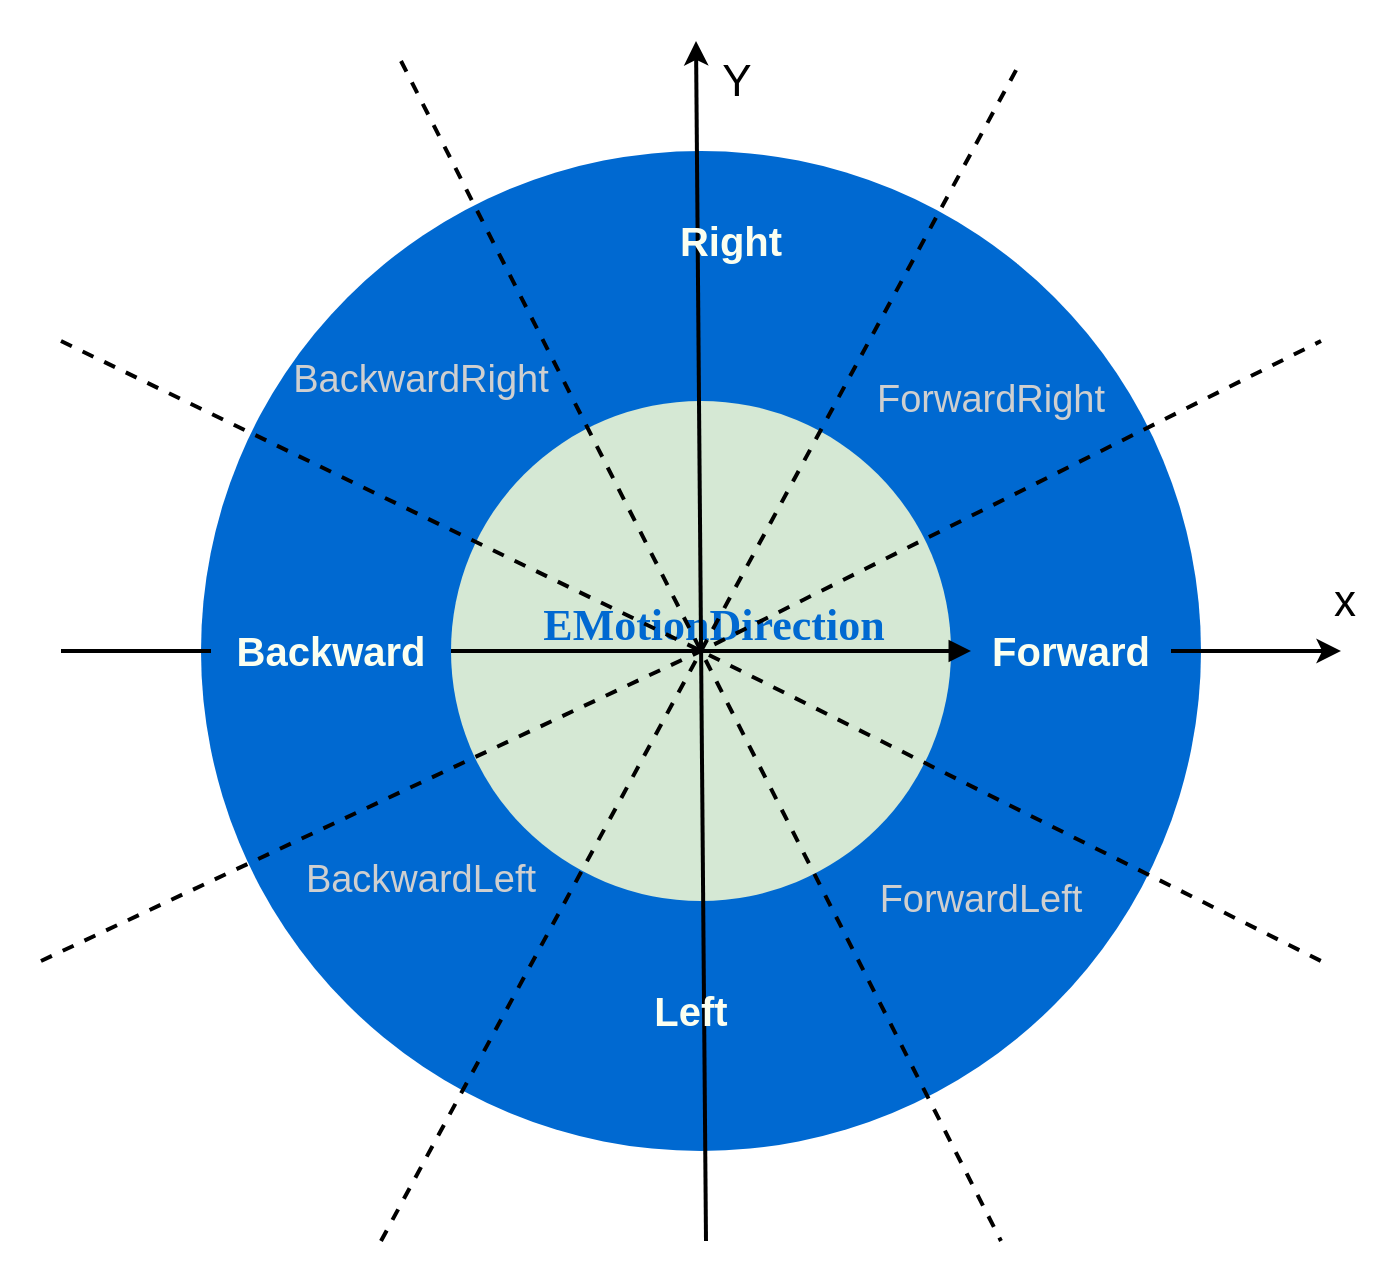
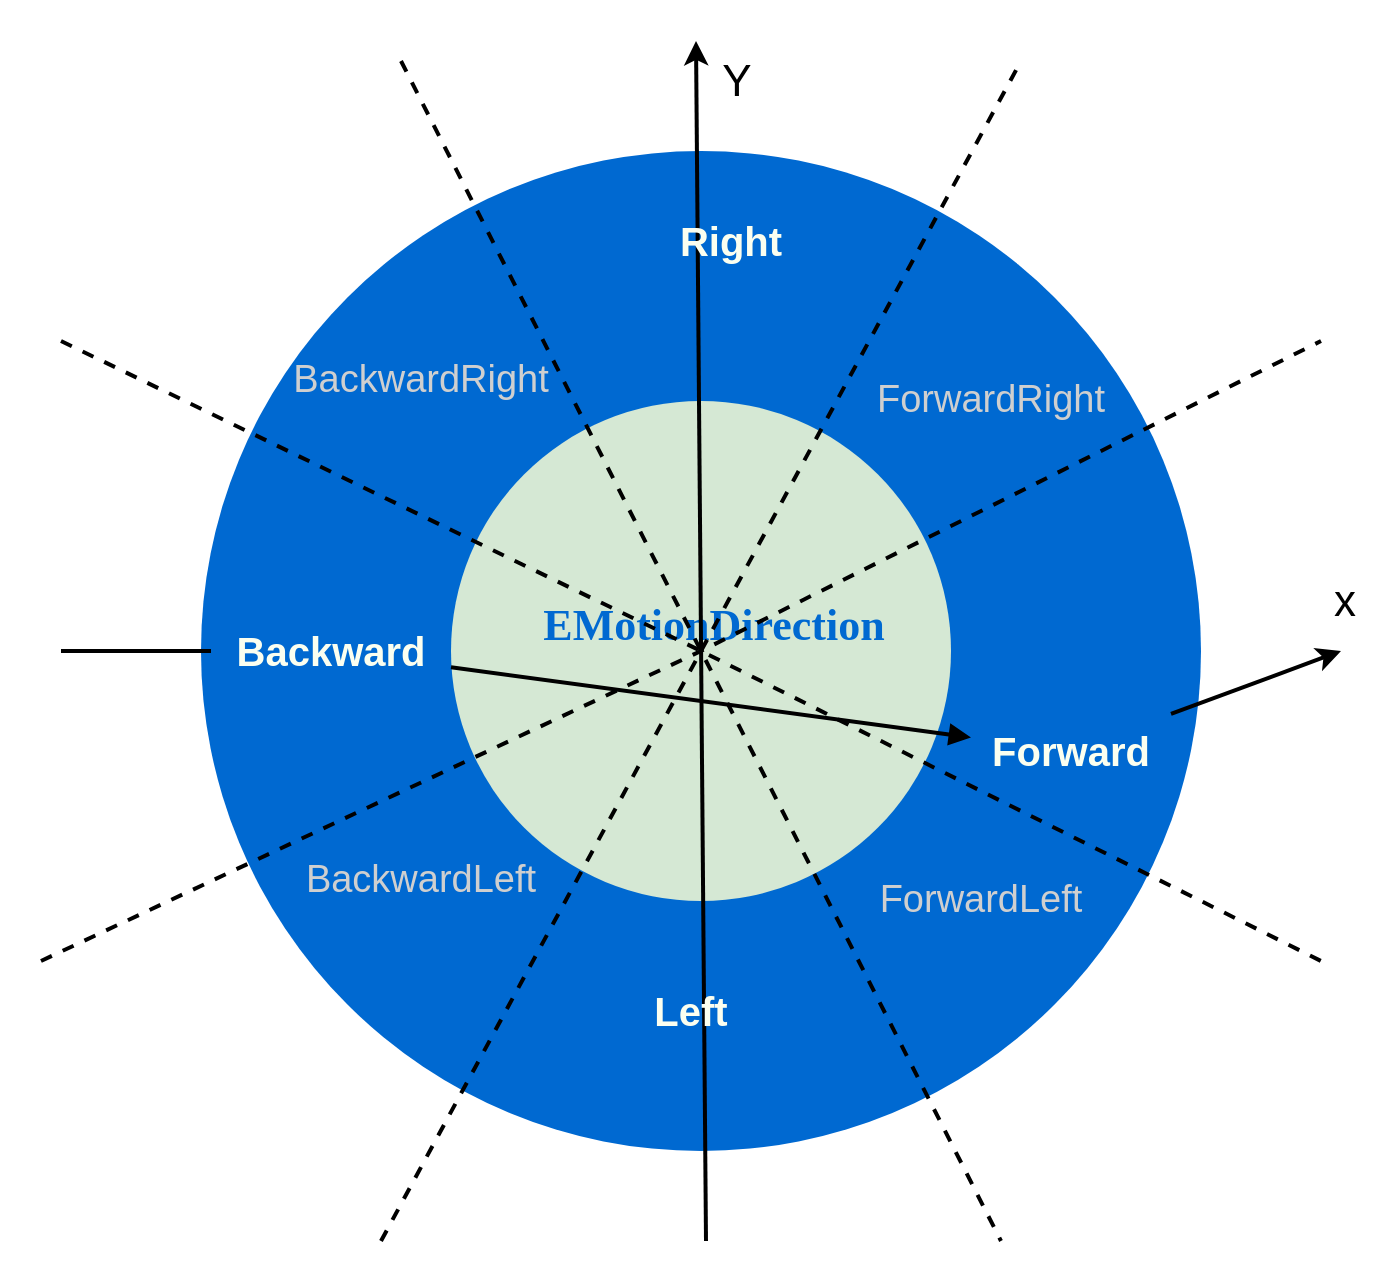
(1071, 651) -> (1071, 751)
